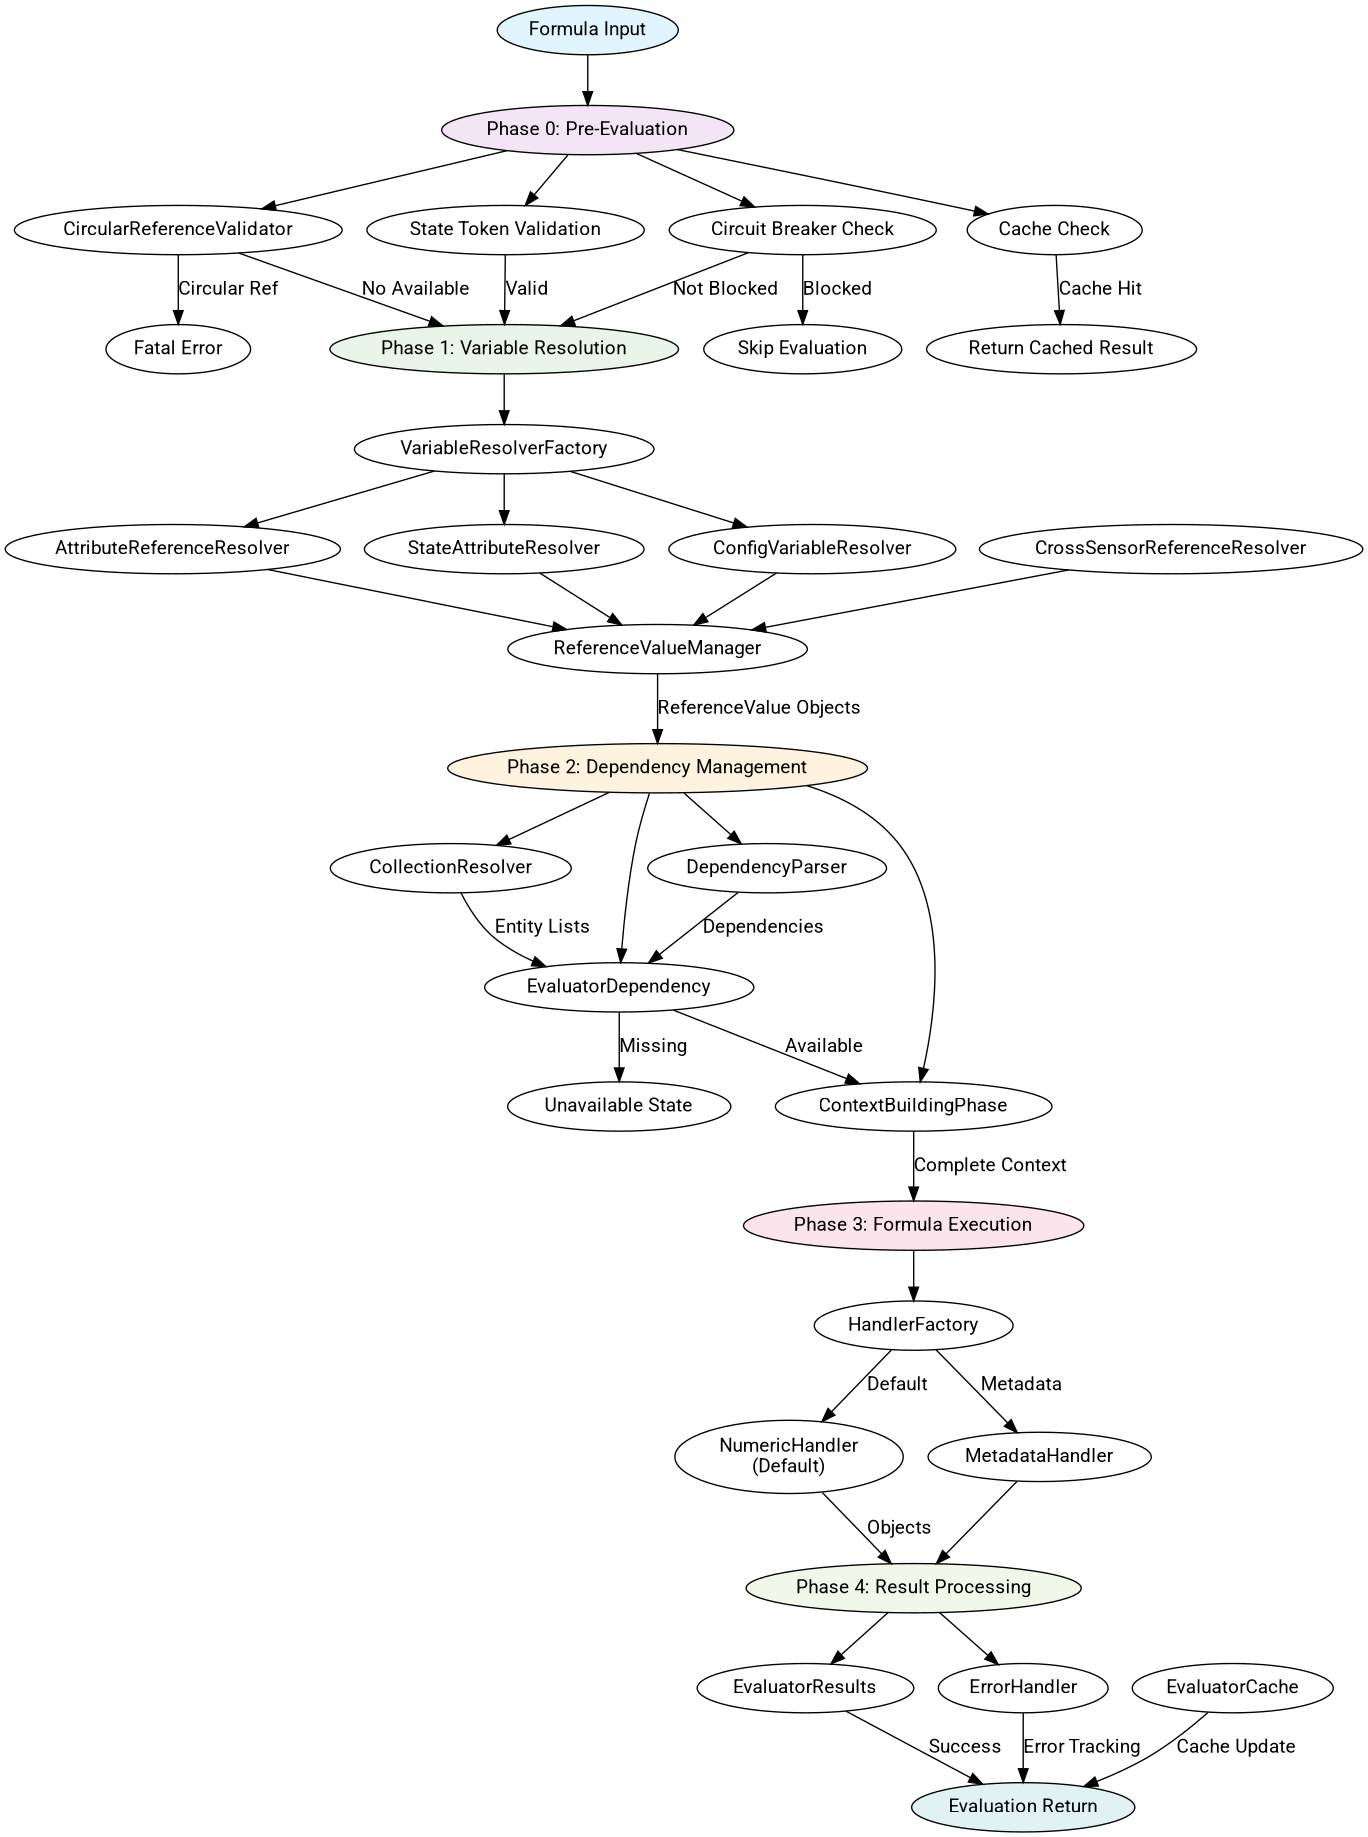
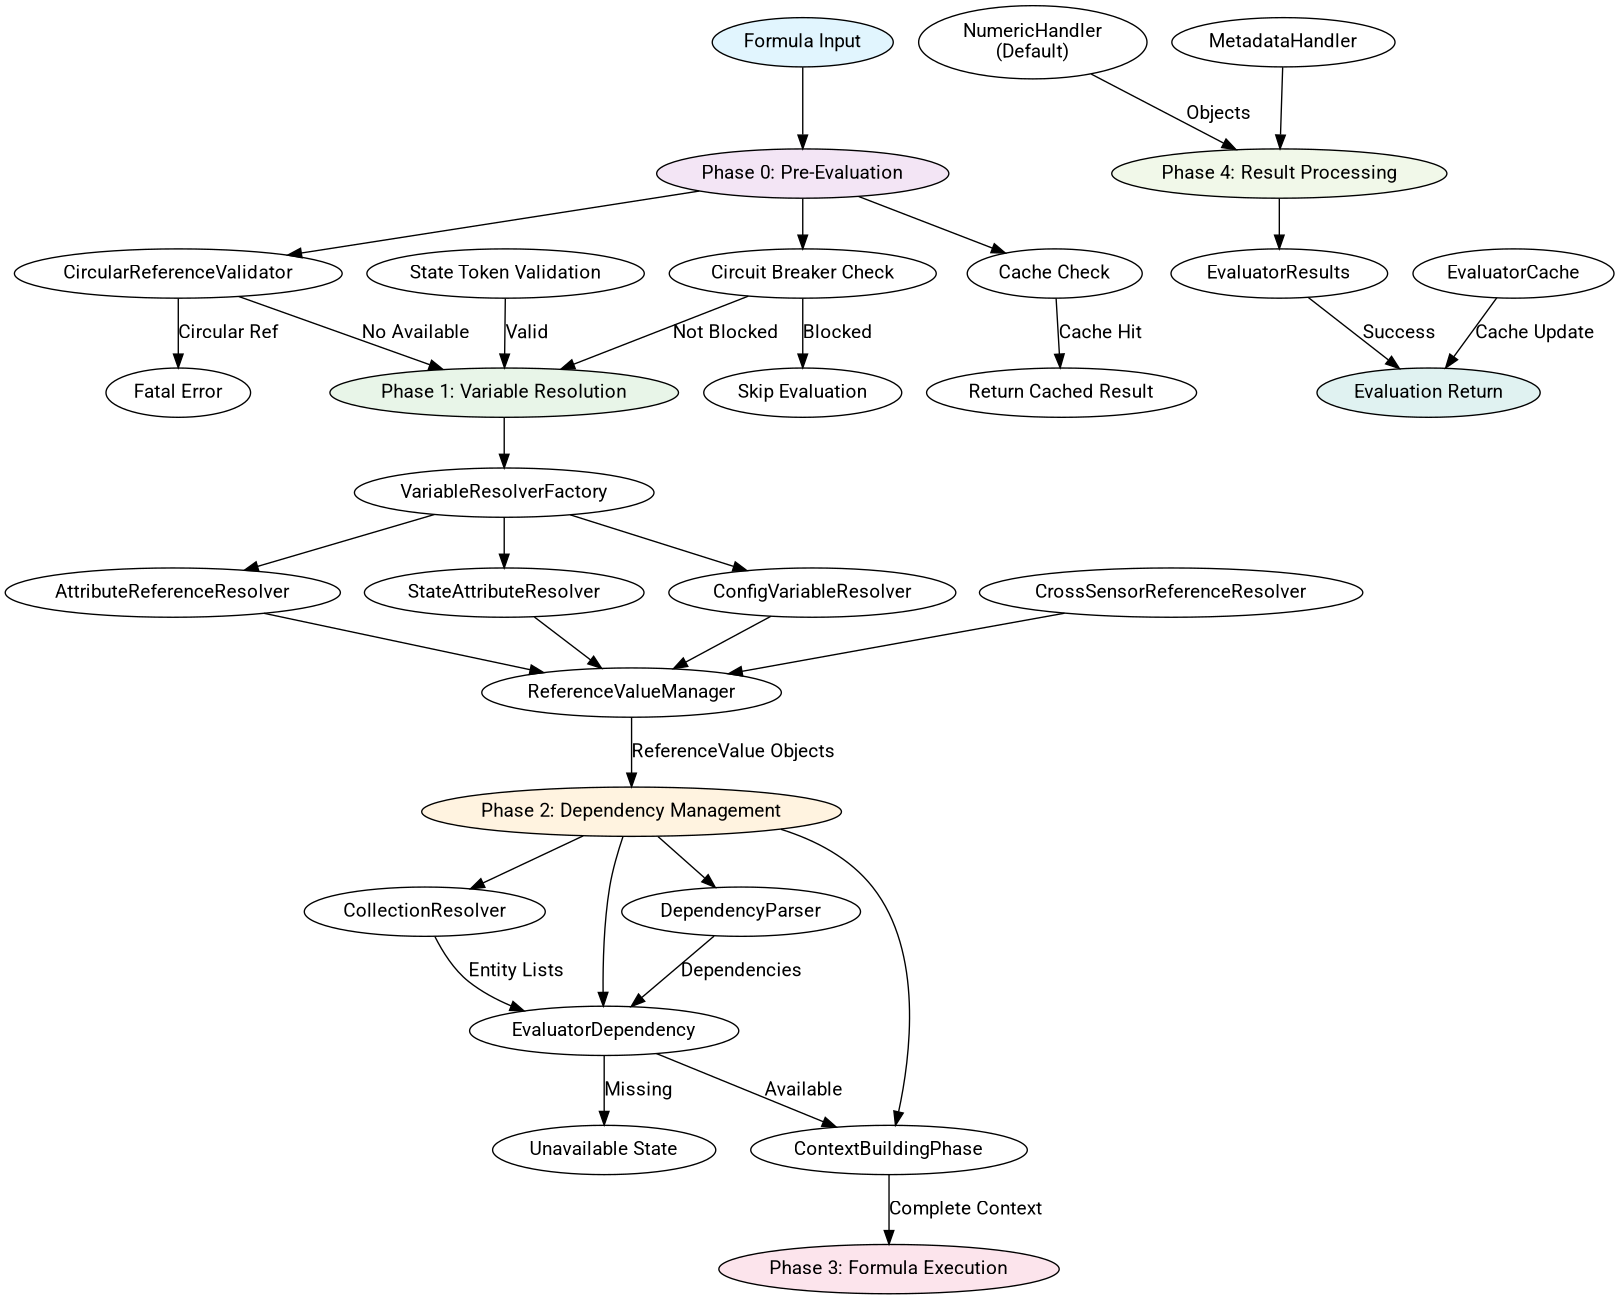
(551, 175) -> none
(914, 1326) -> none
(1023, 1688) -> none
